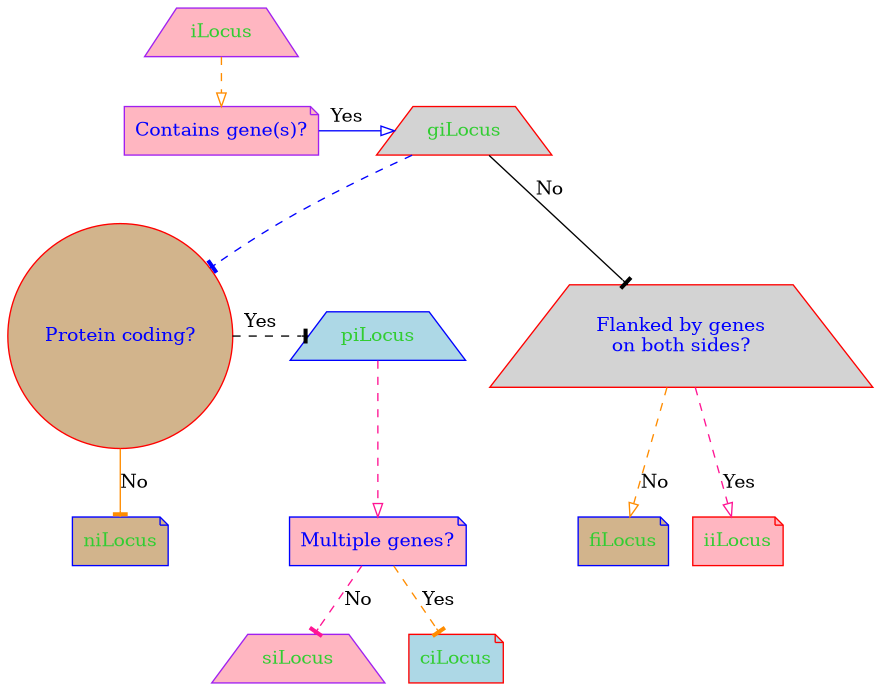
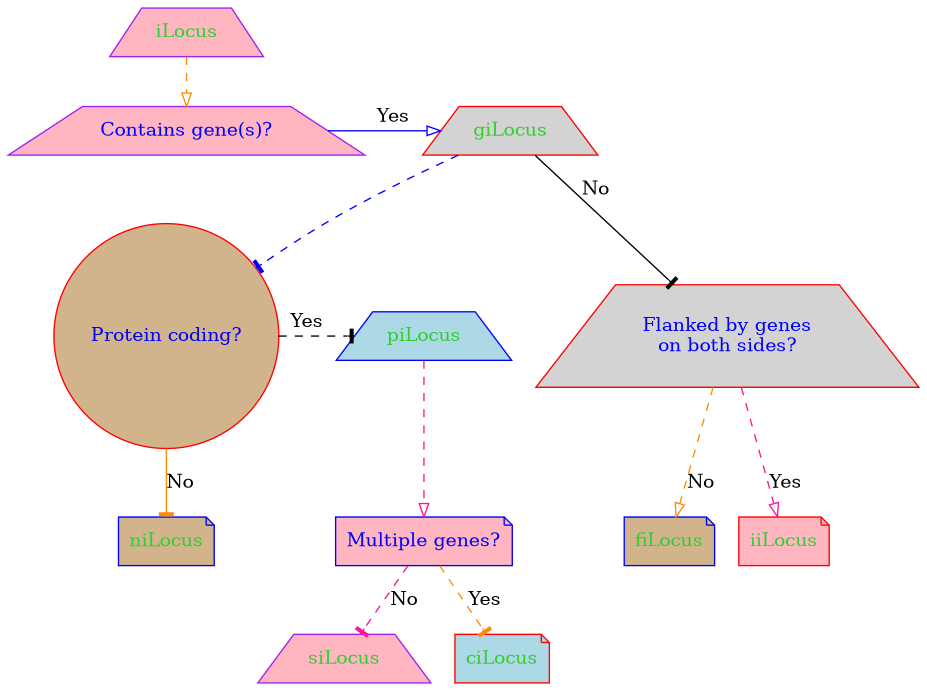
(221, 131) -> (187, 131)
